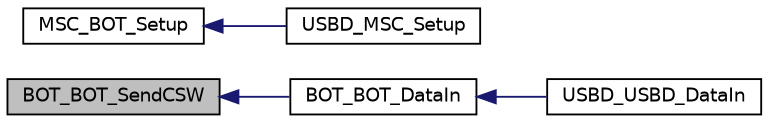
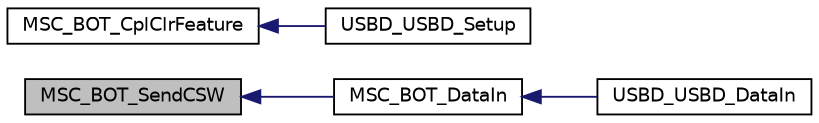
(114, 26) -> (133, 26)
(383, 26) -> (428, 26)
(114, 97) -> (133, 97)
(383, 97) -> (428, 97)
